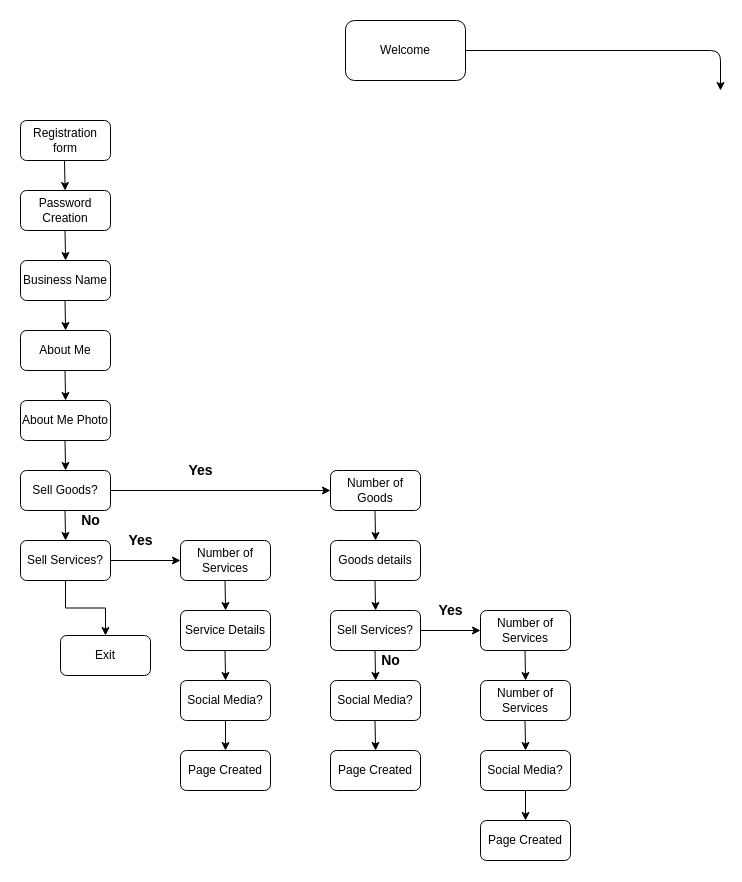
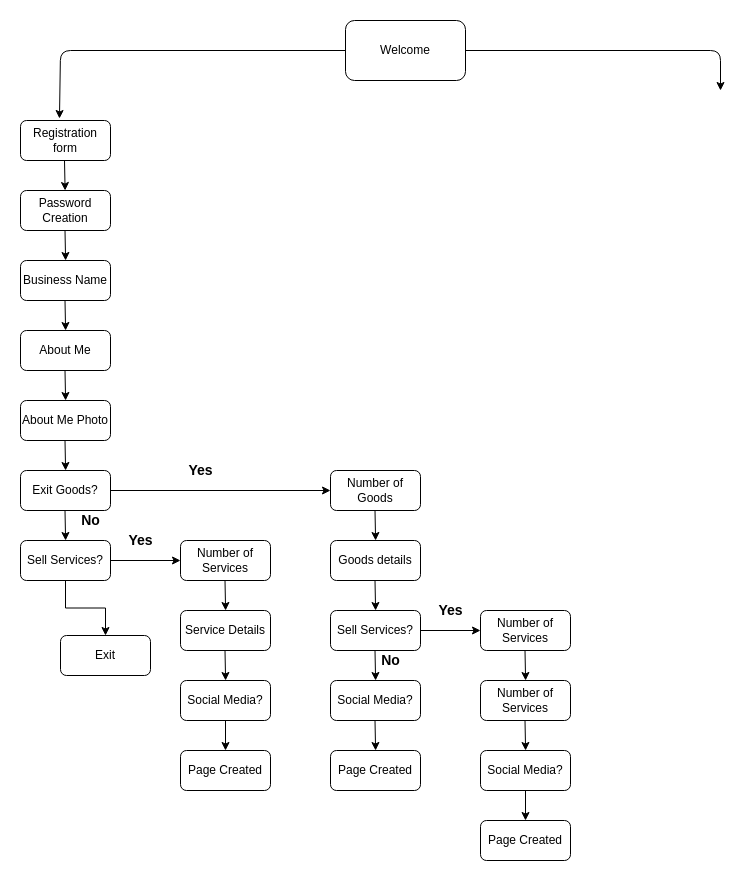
none -> (178, 51)
(66, 491) -> (66, 491)
